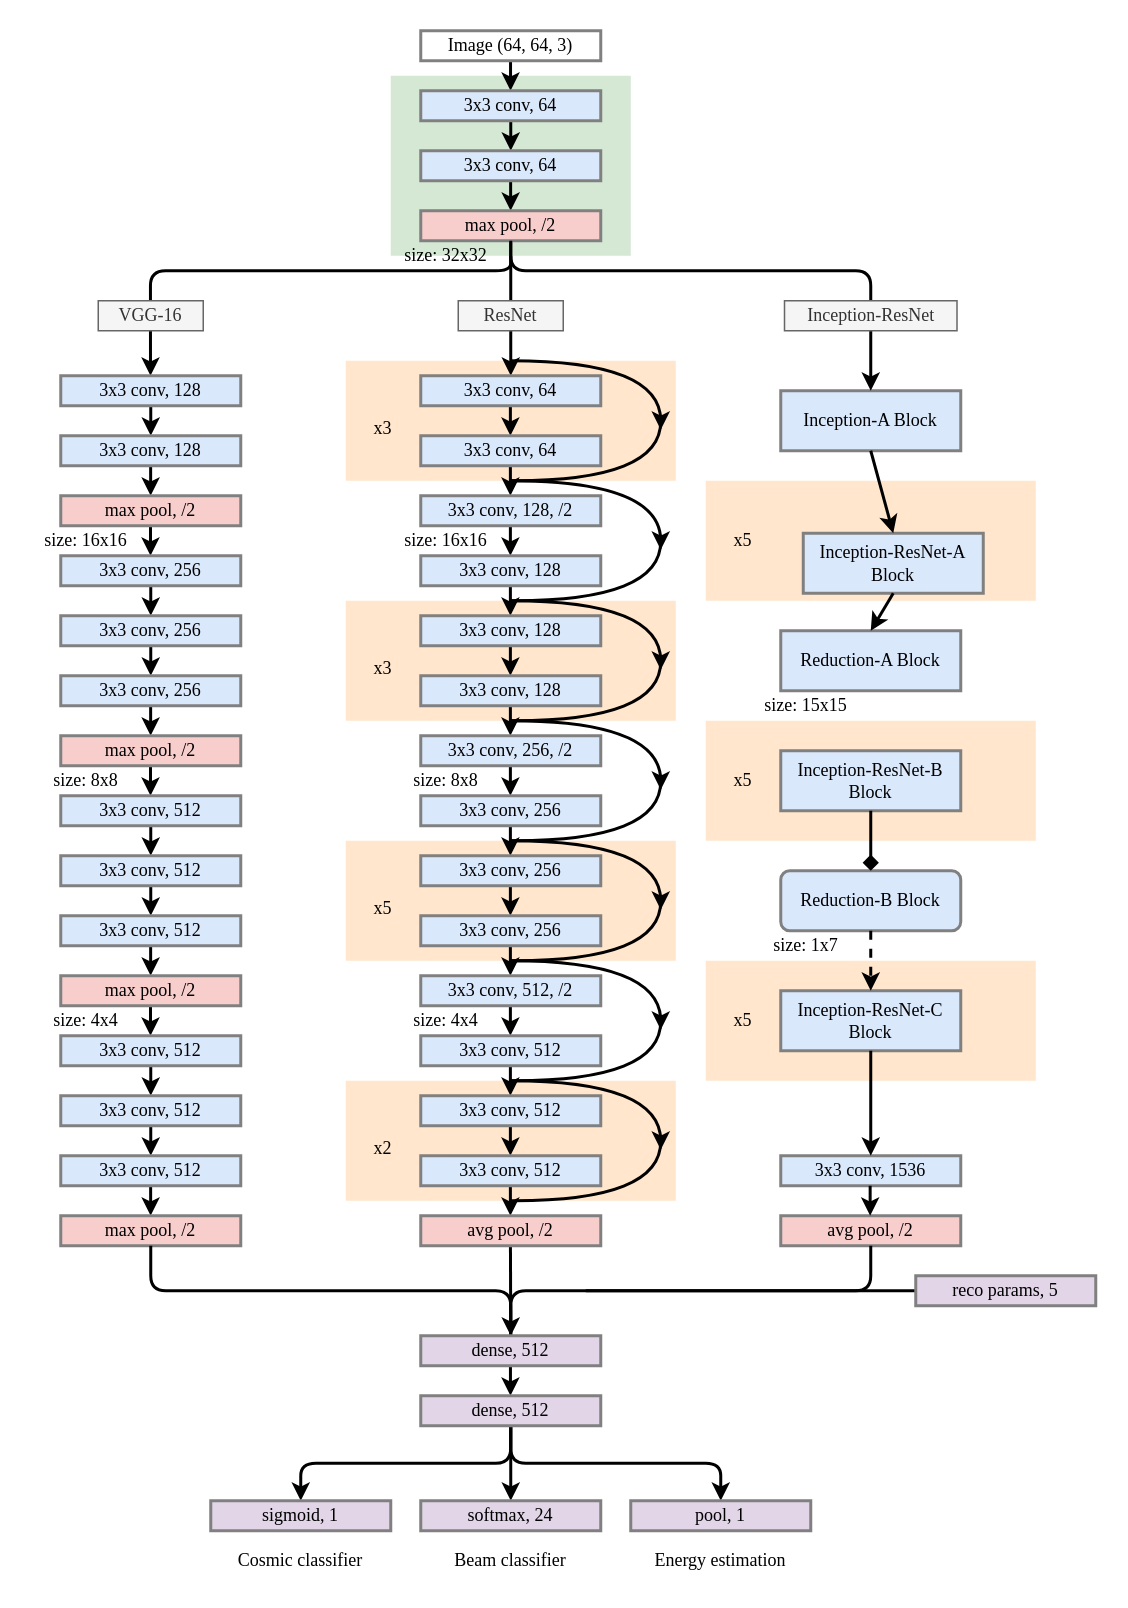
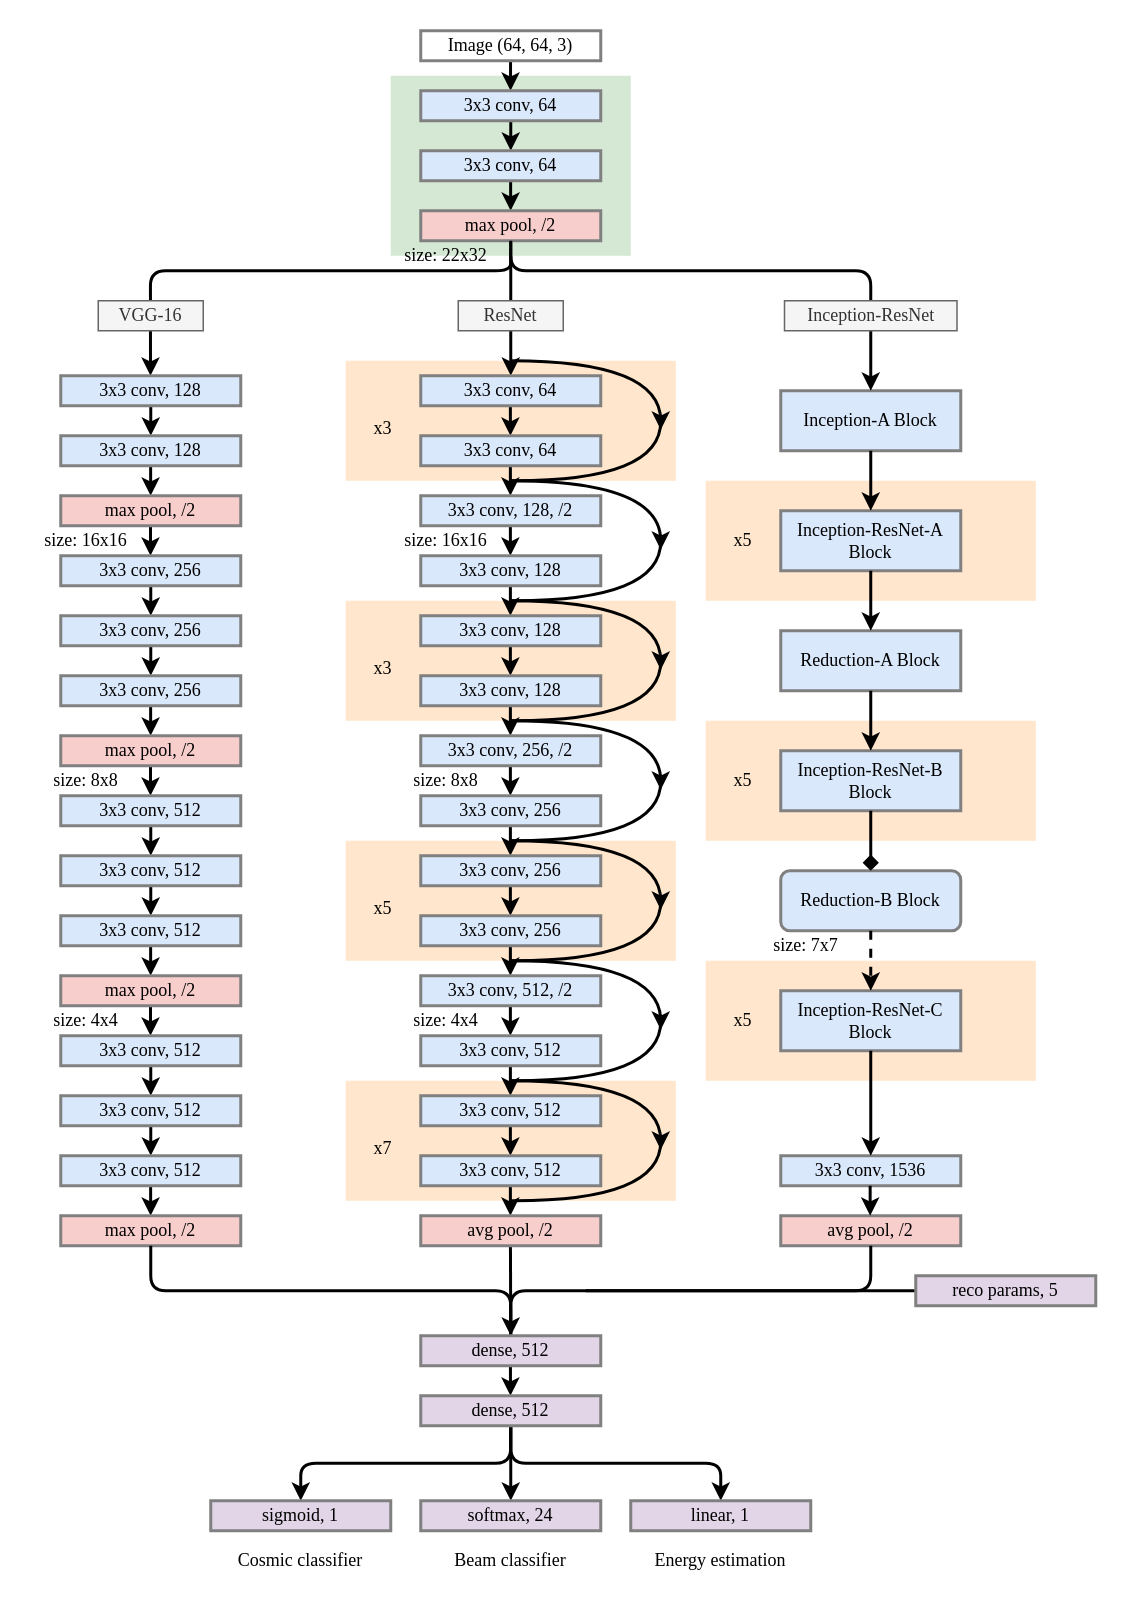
(451, 256) -> (451, 256)
(893, 563) -> (871, 541)
(811, 706) -> none
none -> (871, 714)
(811, 946) -> (811, 946)
(383, 1148) -> (383, 1148)
(721, 1516) -> (721, 1516)
